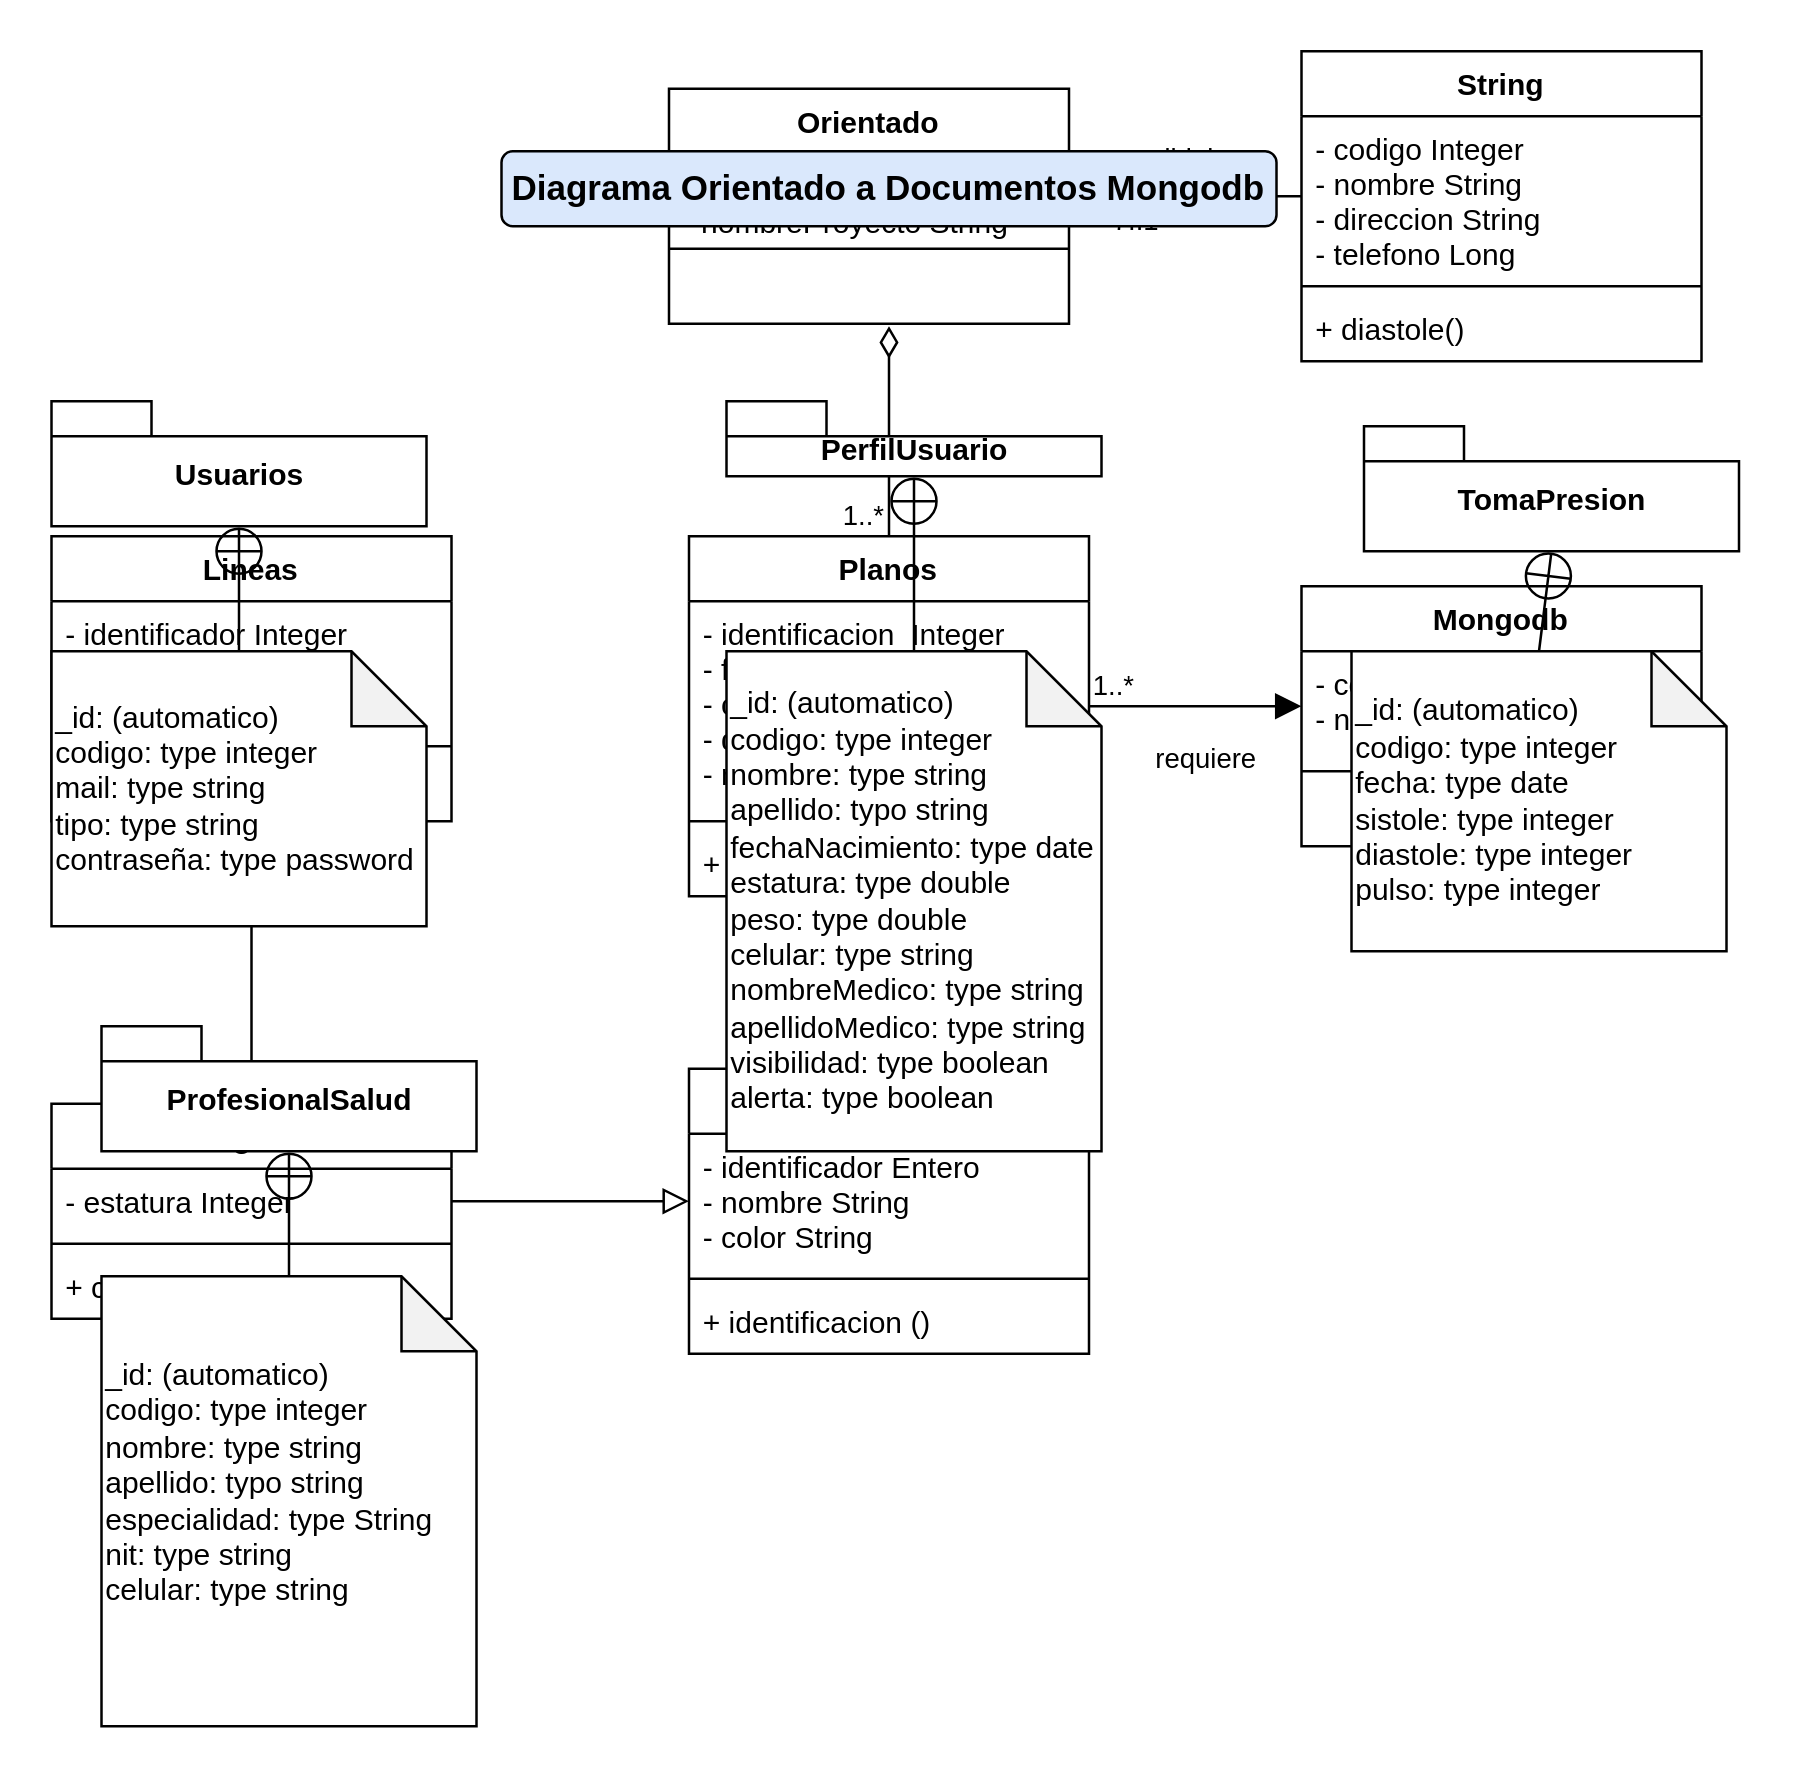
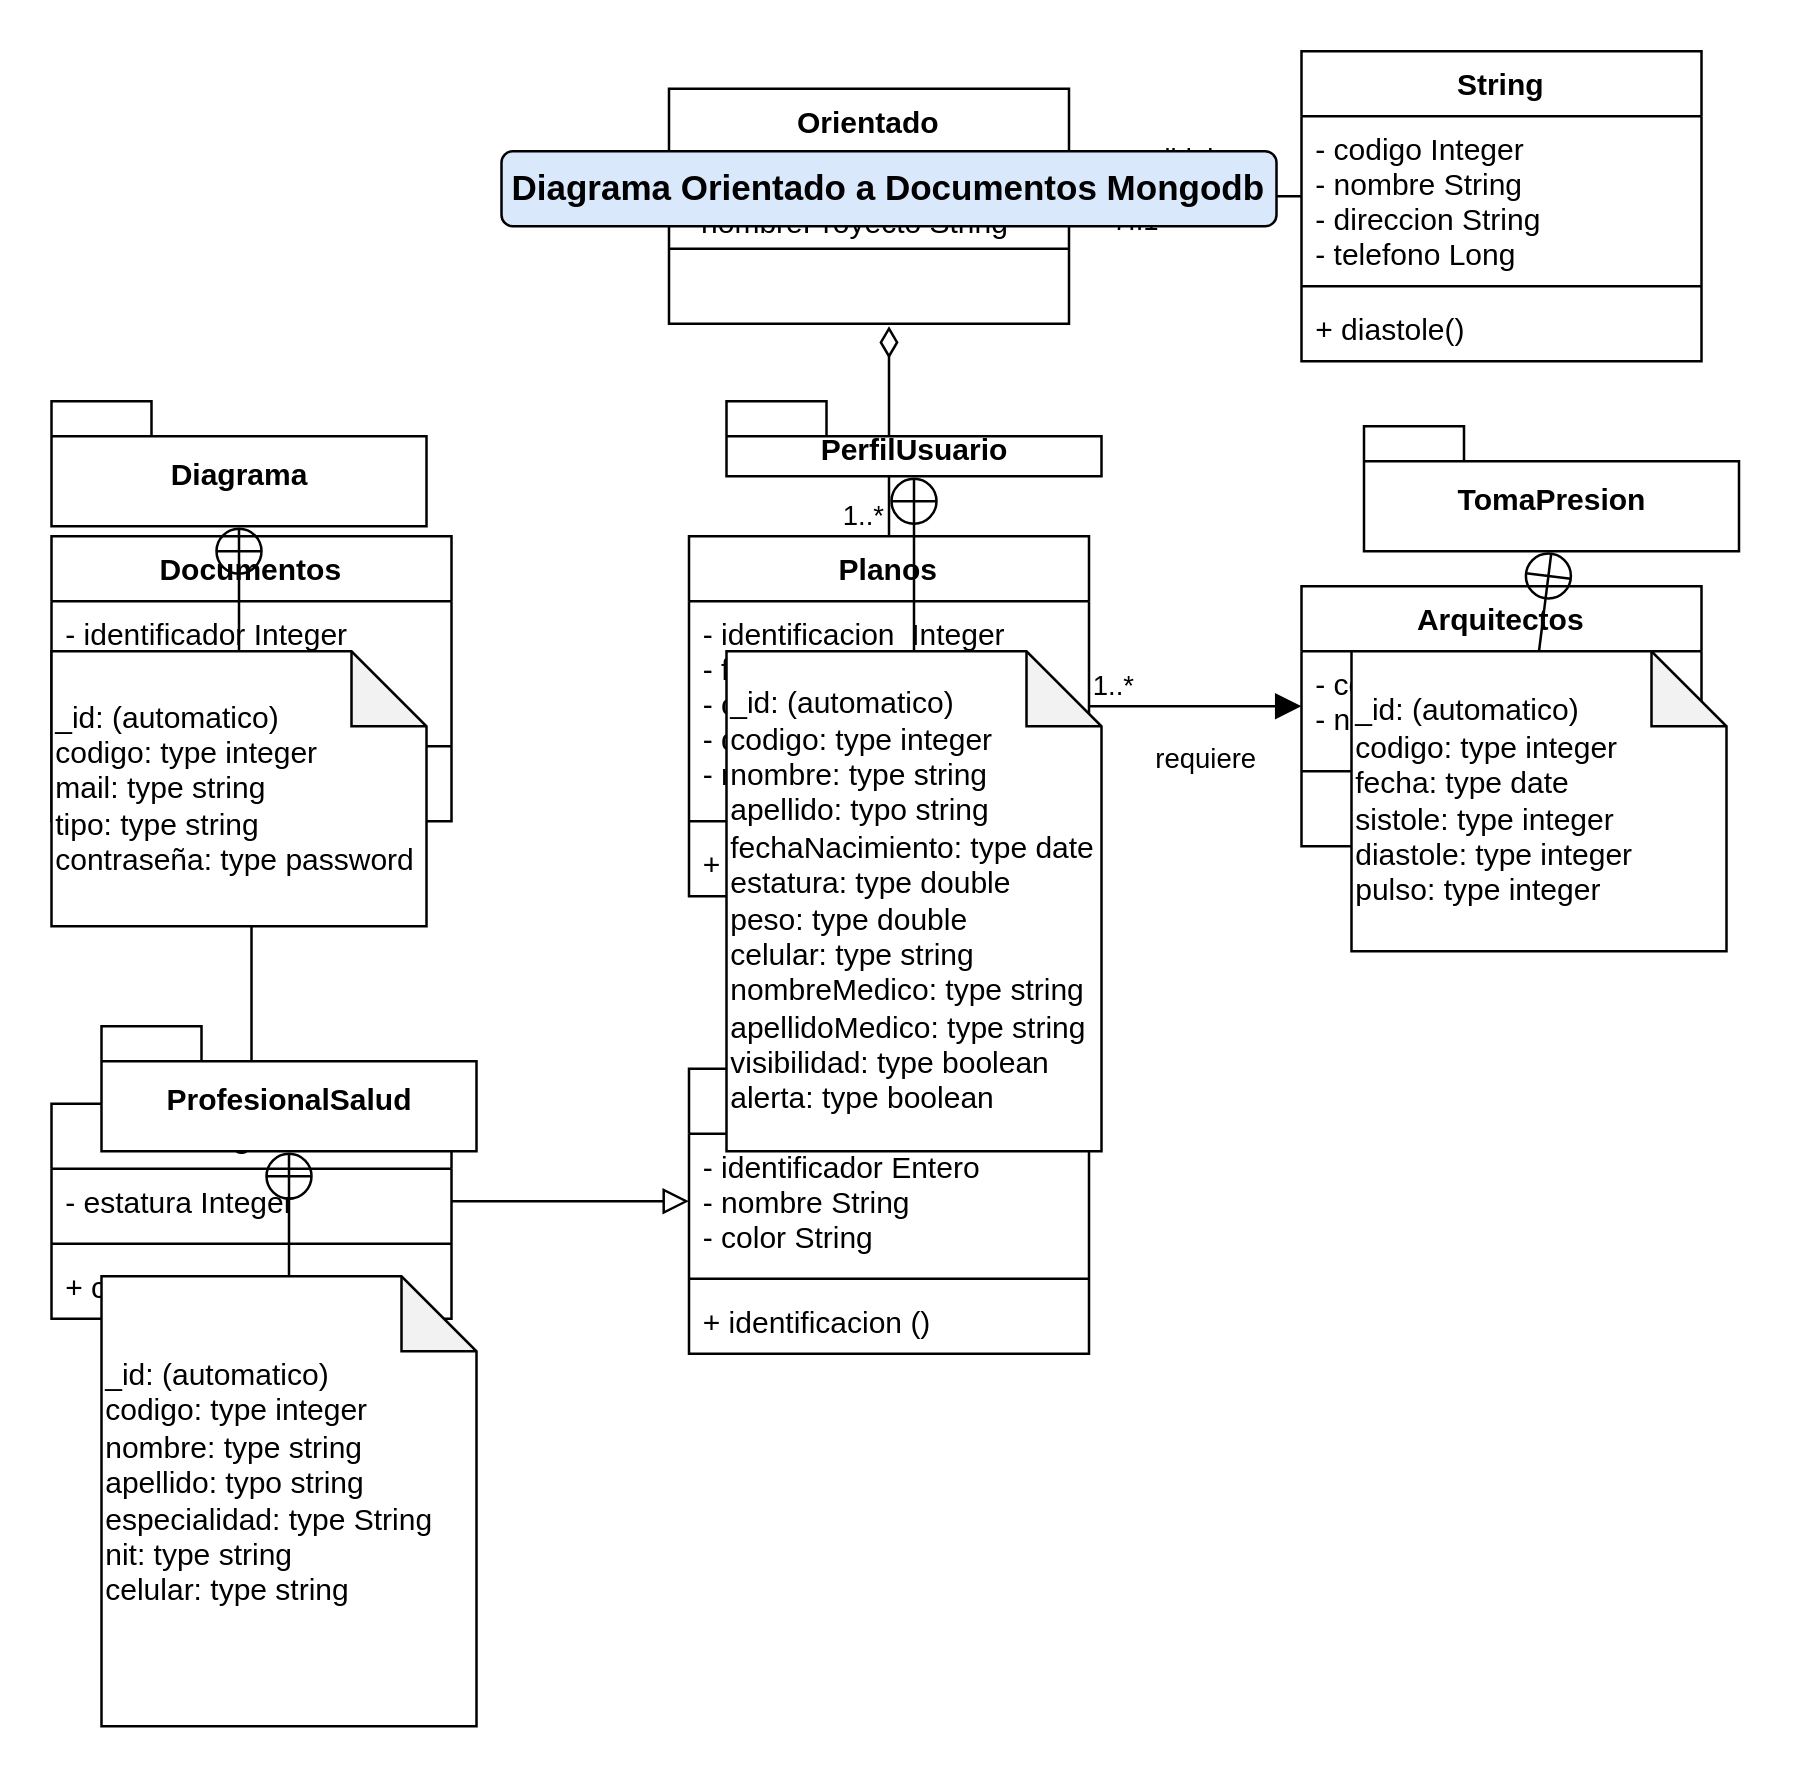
(240, 476) -> (240, 476)
(250, 570) -> (250, 570)
(1500, 620) -> (1500, 620)
